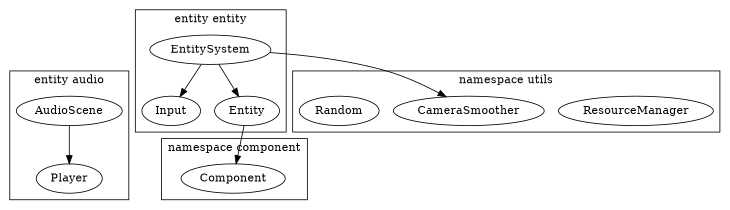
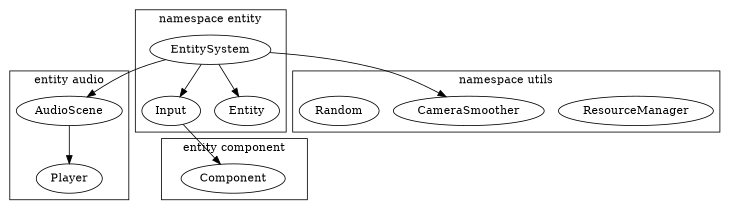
(211, 19) -> (211, 19)
none -> (121, 76)
(240, 144) -> (201, 144)
(234, 148) -> (234, 148)
